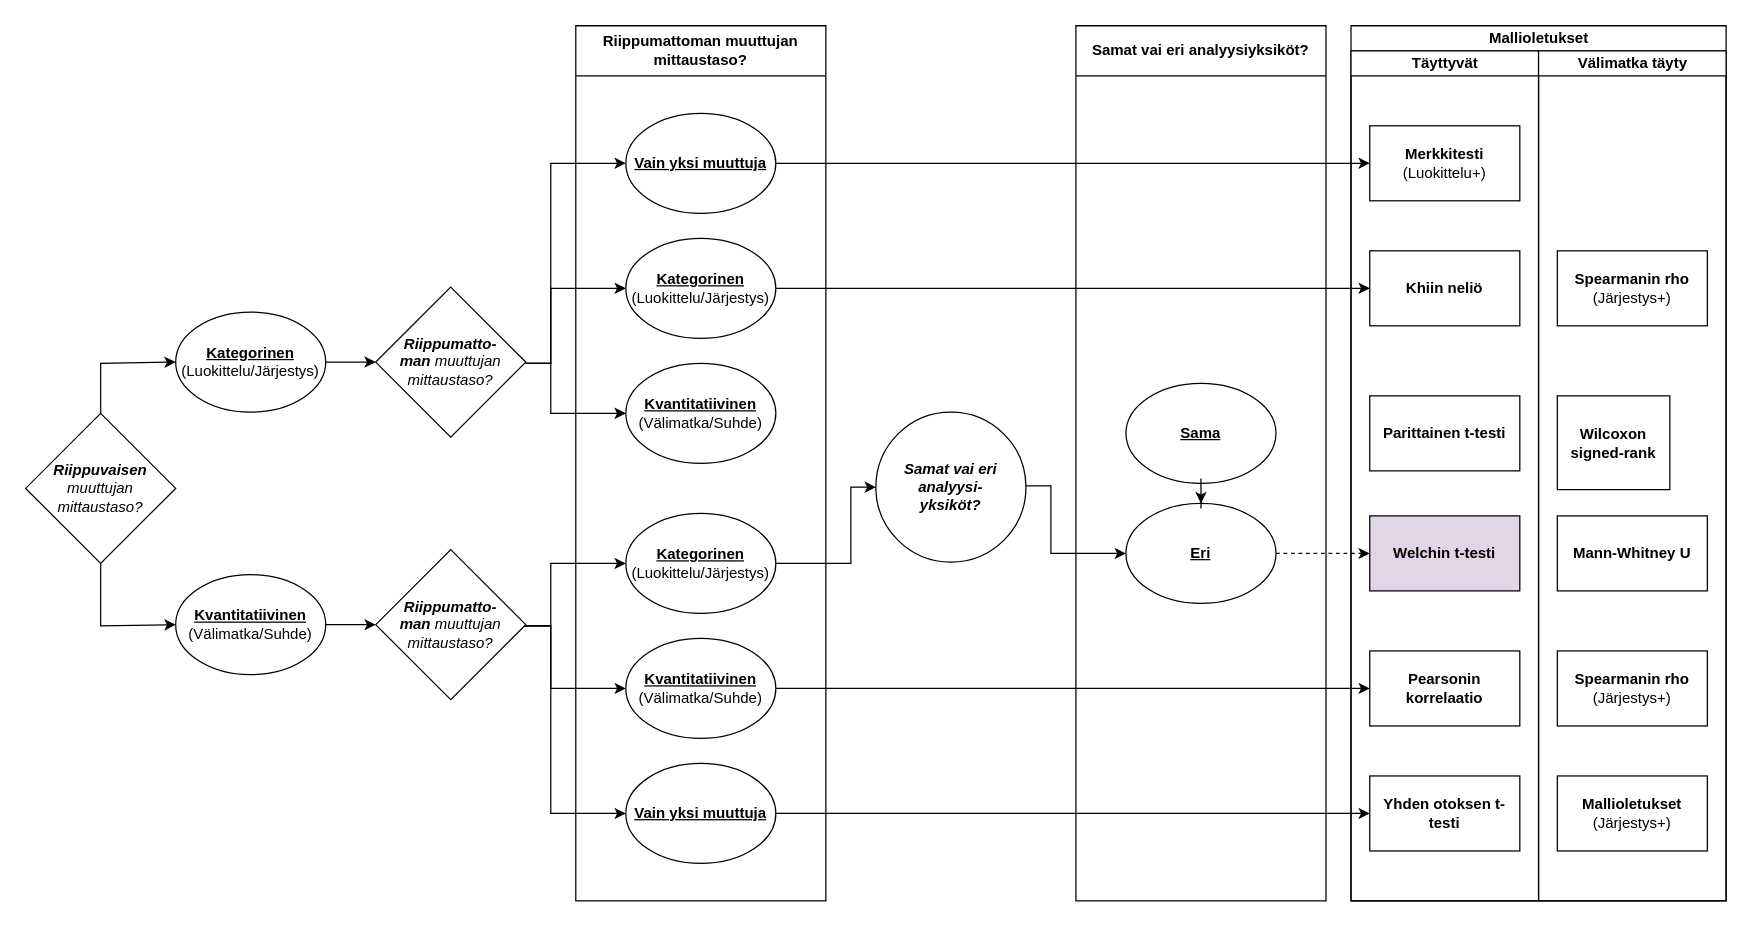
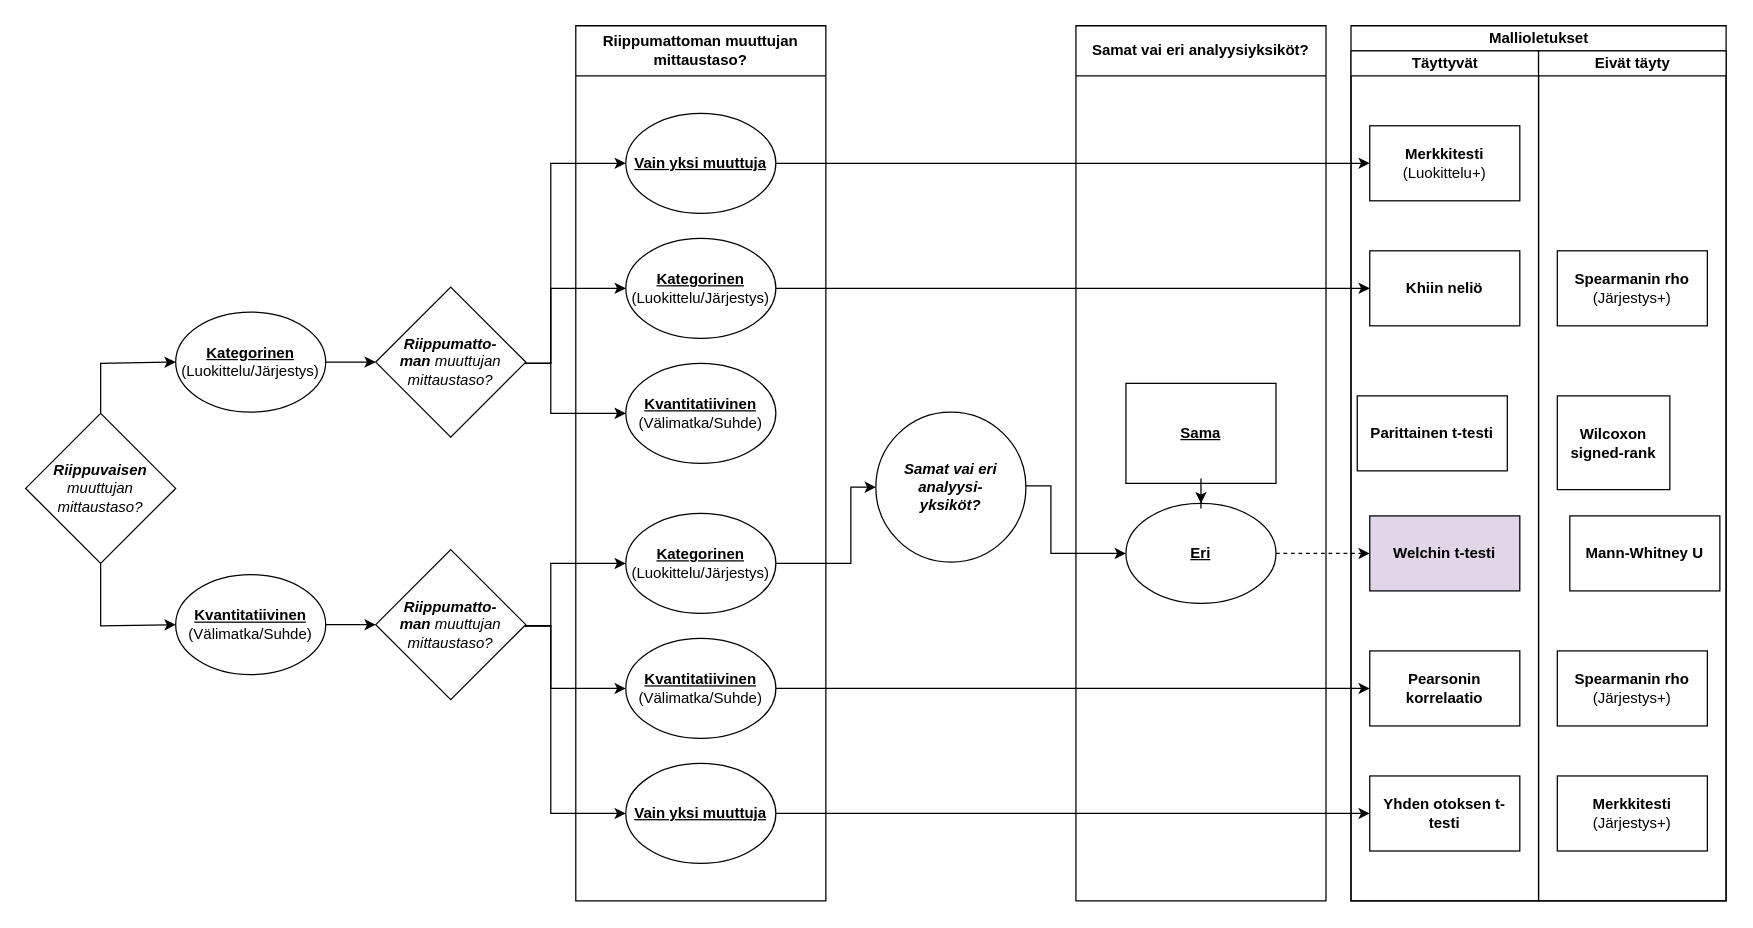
(1633, 63) -> (1633, 63)
(1201, 433) -> (1201, 433)
(1444, 433) -> (1432, 433)
(1632, 553) -> (1644, 553)
(1632, 813) -> (1632, 813)
